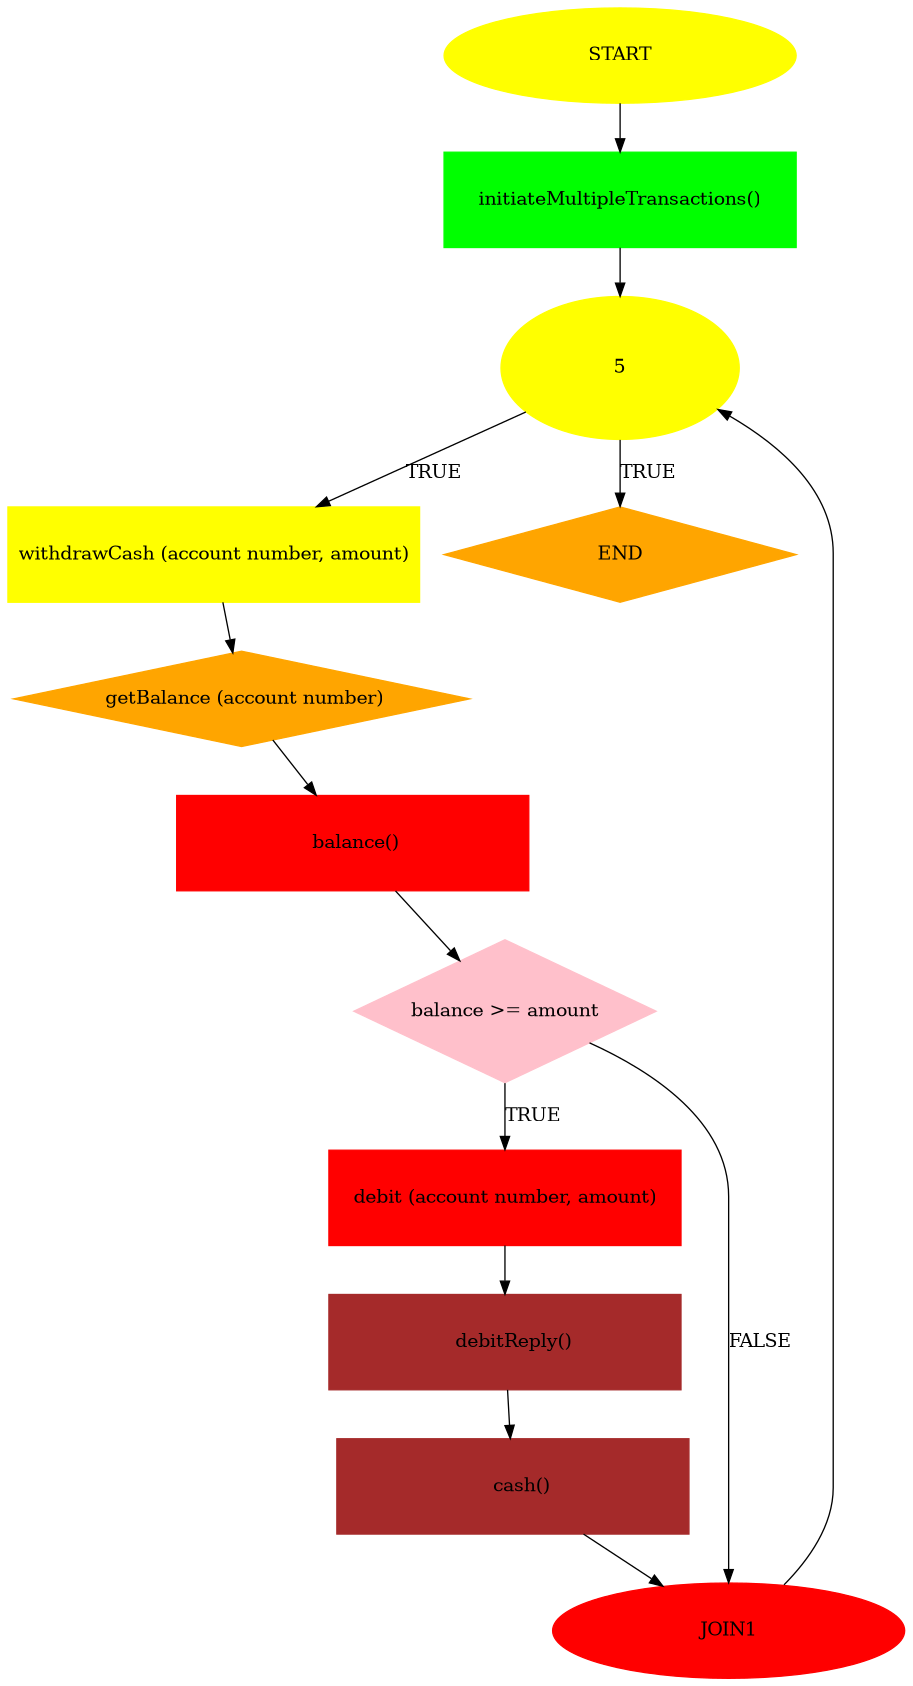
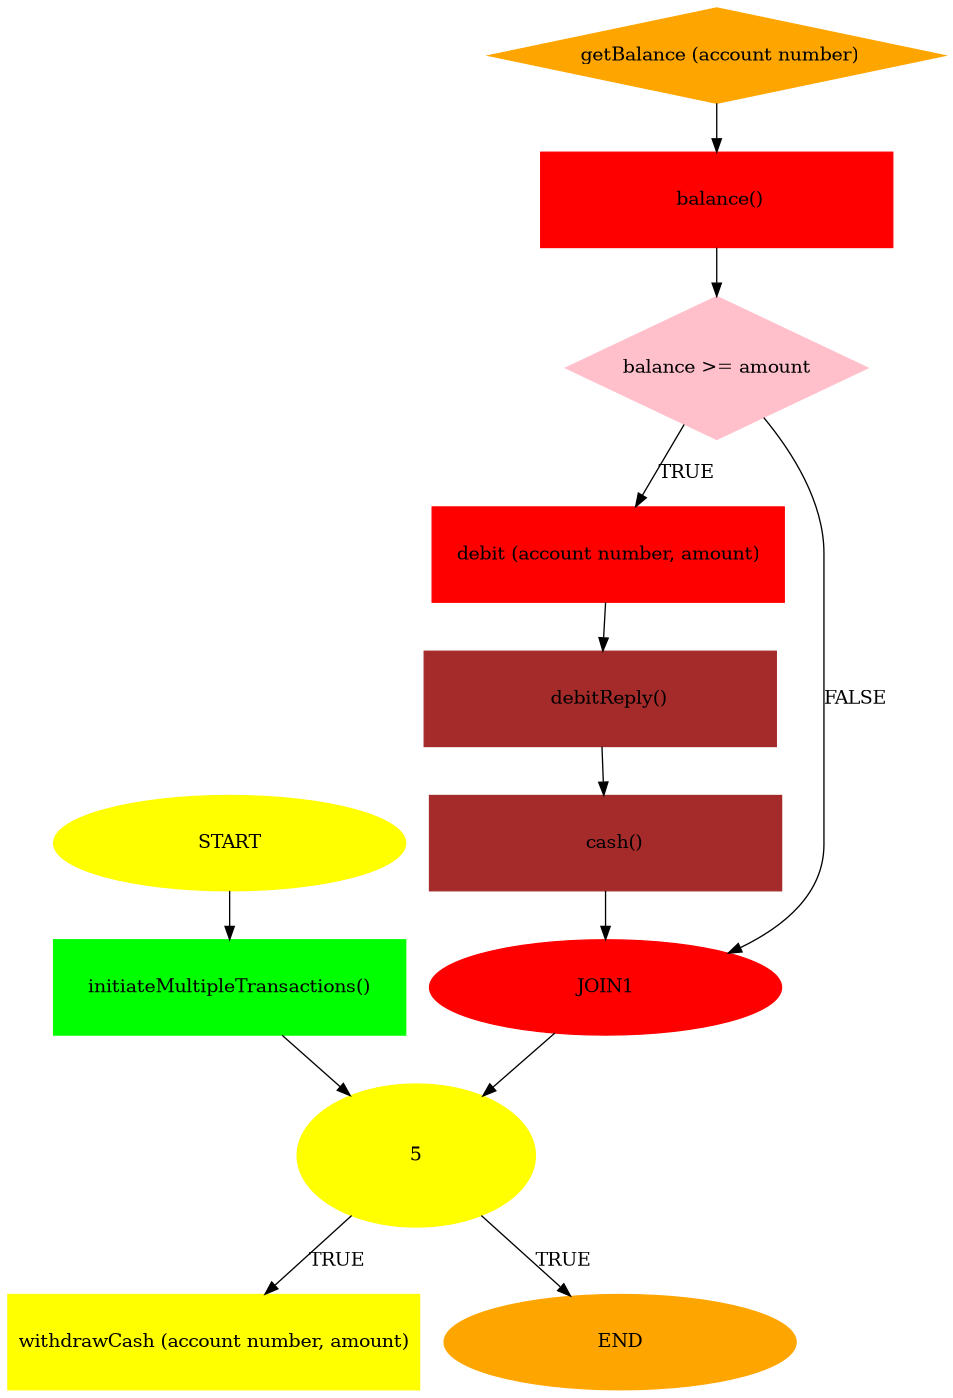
(620, 555) -> (620, 1342)
(227, 621) -> none
